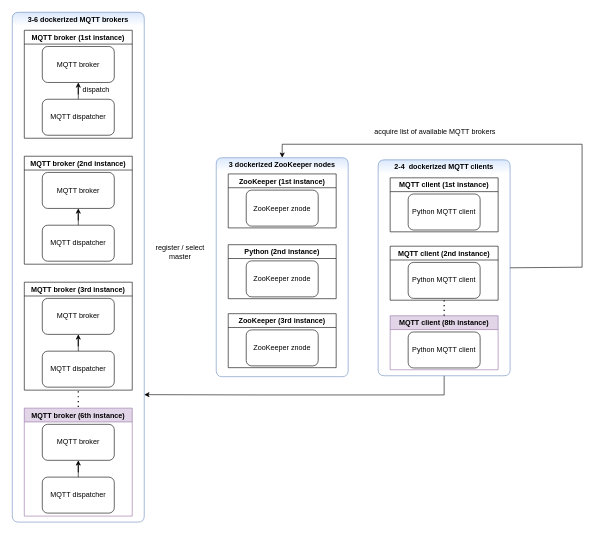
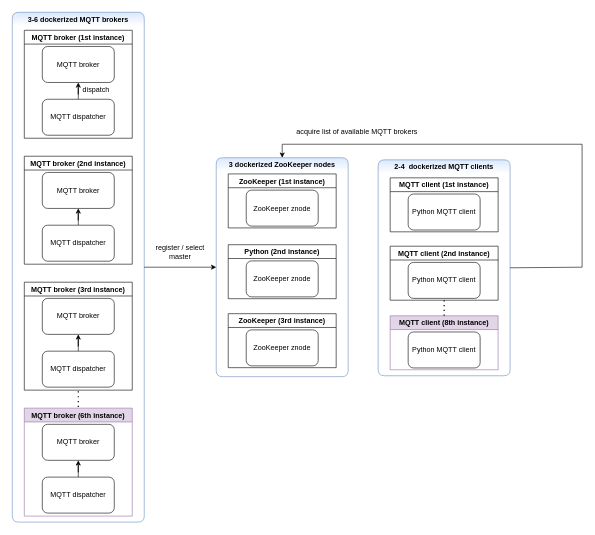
(435, 132) -> (357, 132)
none -> (211, 267)
(150, 395) -> none
